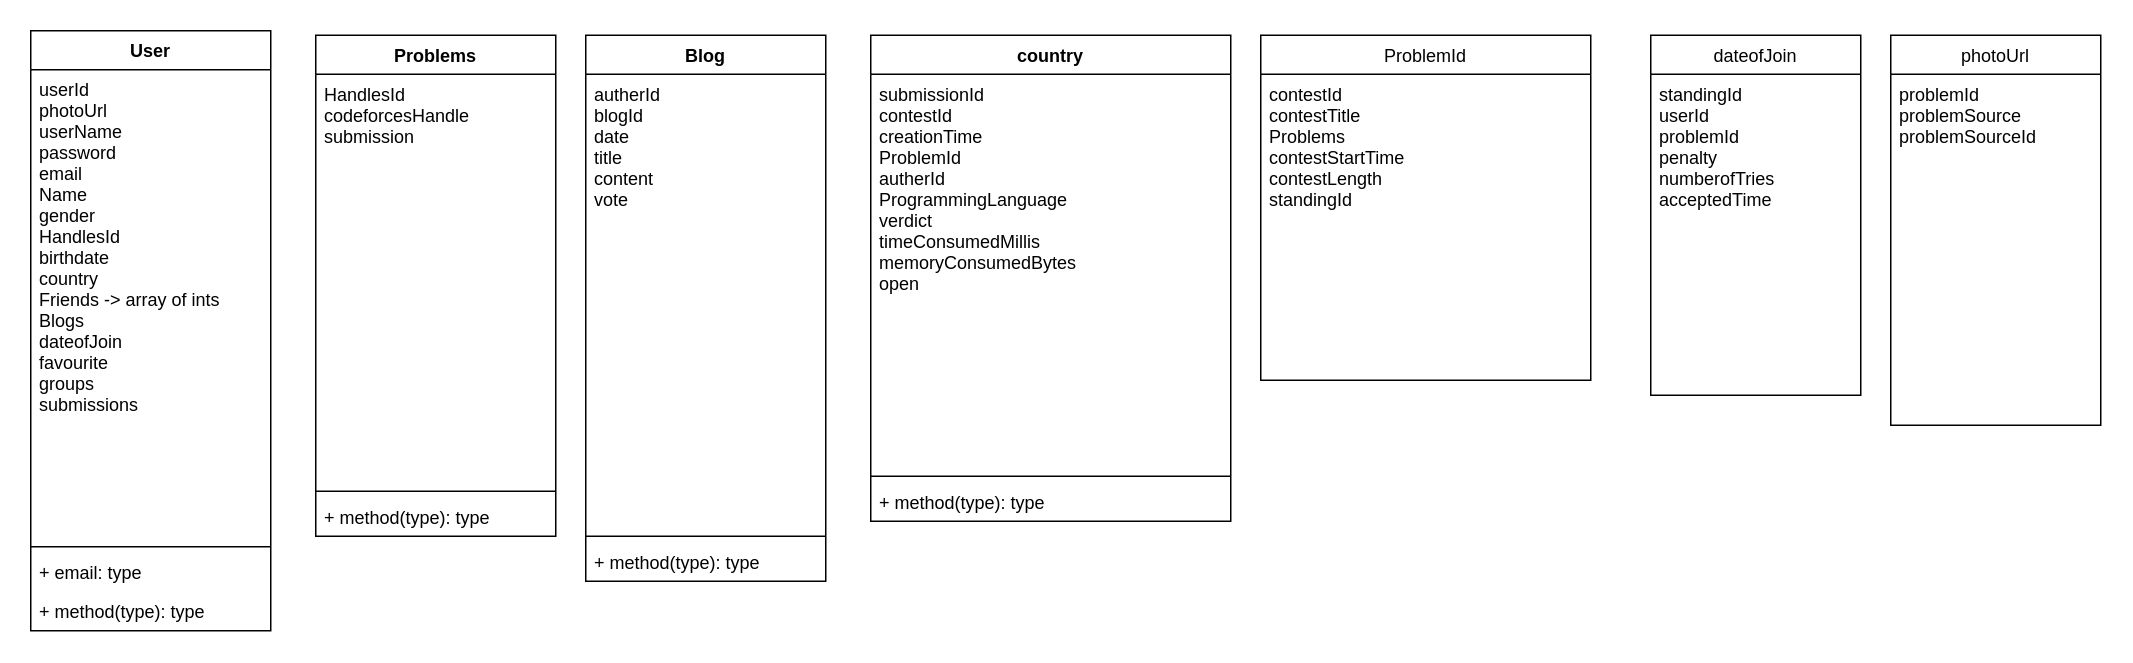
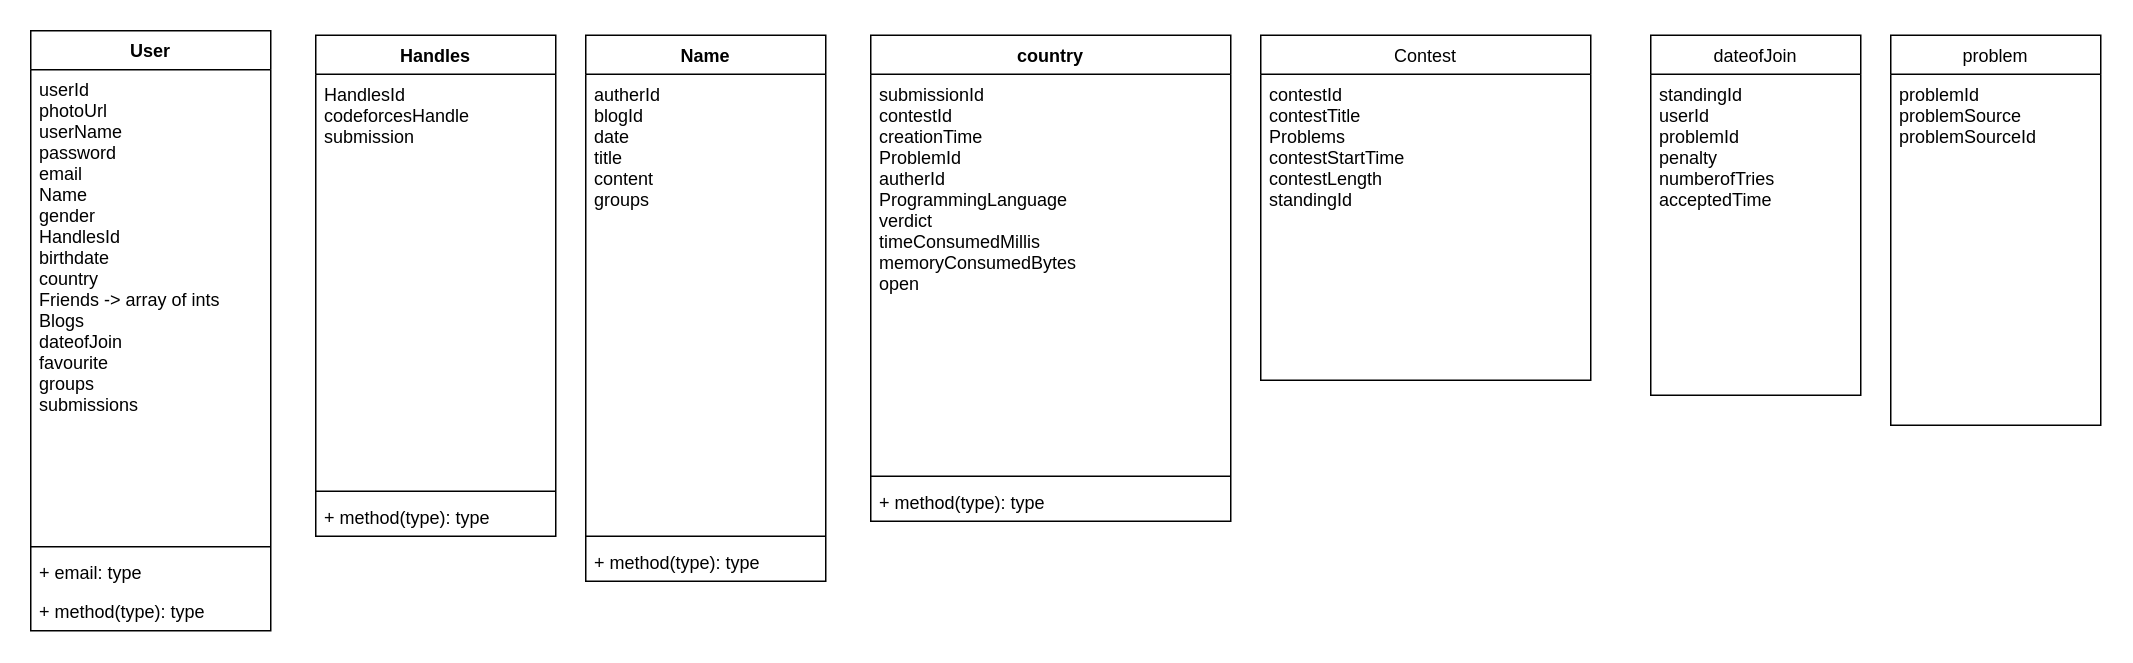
(435, 56) -> (435, 56)
(705, 56) -> (705, 56)
(1425, 56) -> (1425, 56)
(1995, 56) -> (1995, 56)
(634, 95) -> (634, 95)
